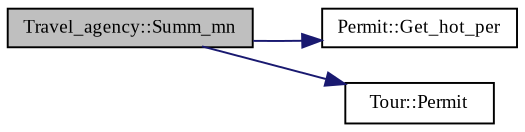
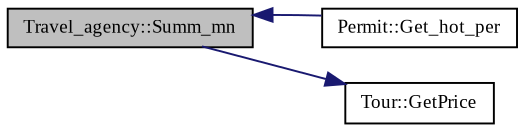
(278, 41) -> (297, 15)
(420, 103) -> (420, 103)
